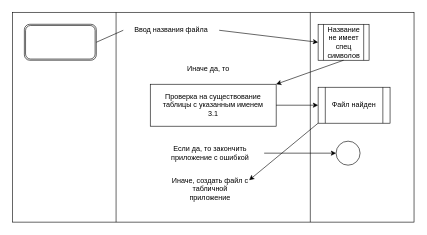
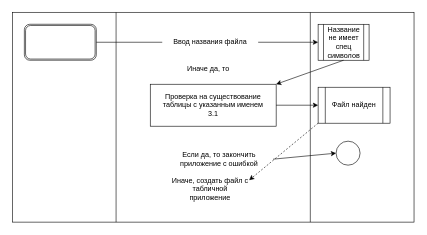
(171, 30) -> (210, 42)
(286, 150) -> (286, 150)
(210, 153) -> (219, 159)
